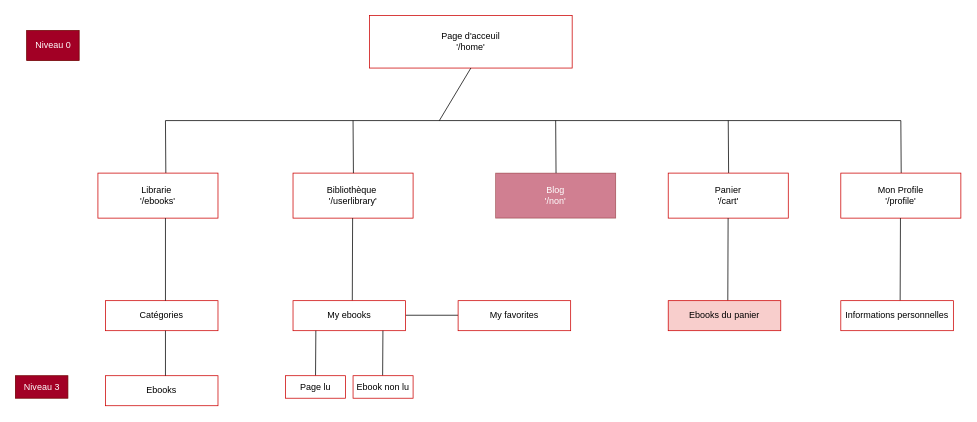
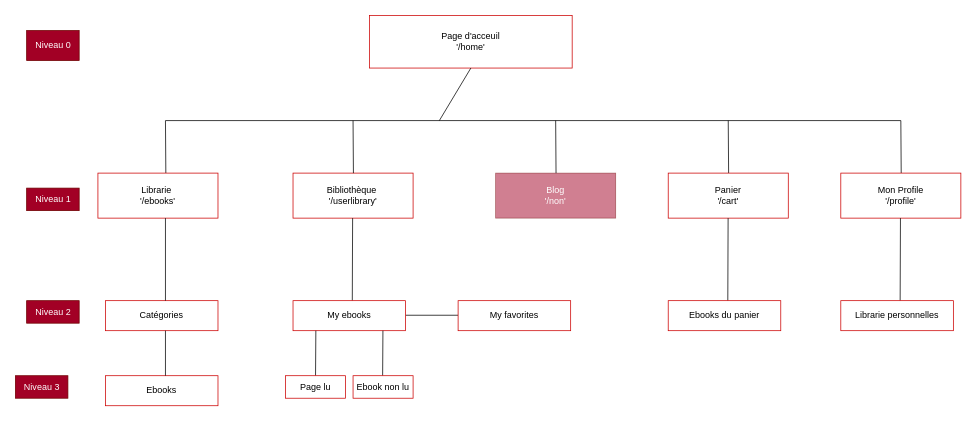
none -> (53, 199)
none -> (53, 312)
(724, 315) -> (724, 315)
(897, 315) -> (897, 315)
